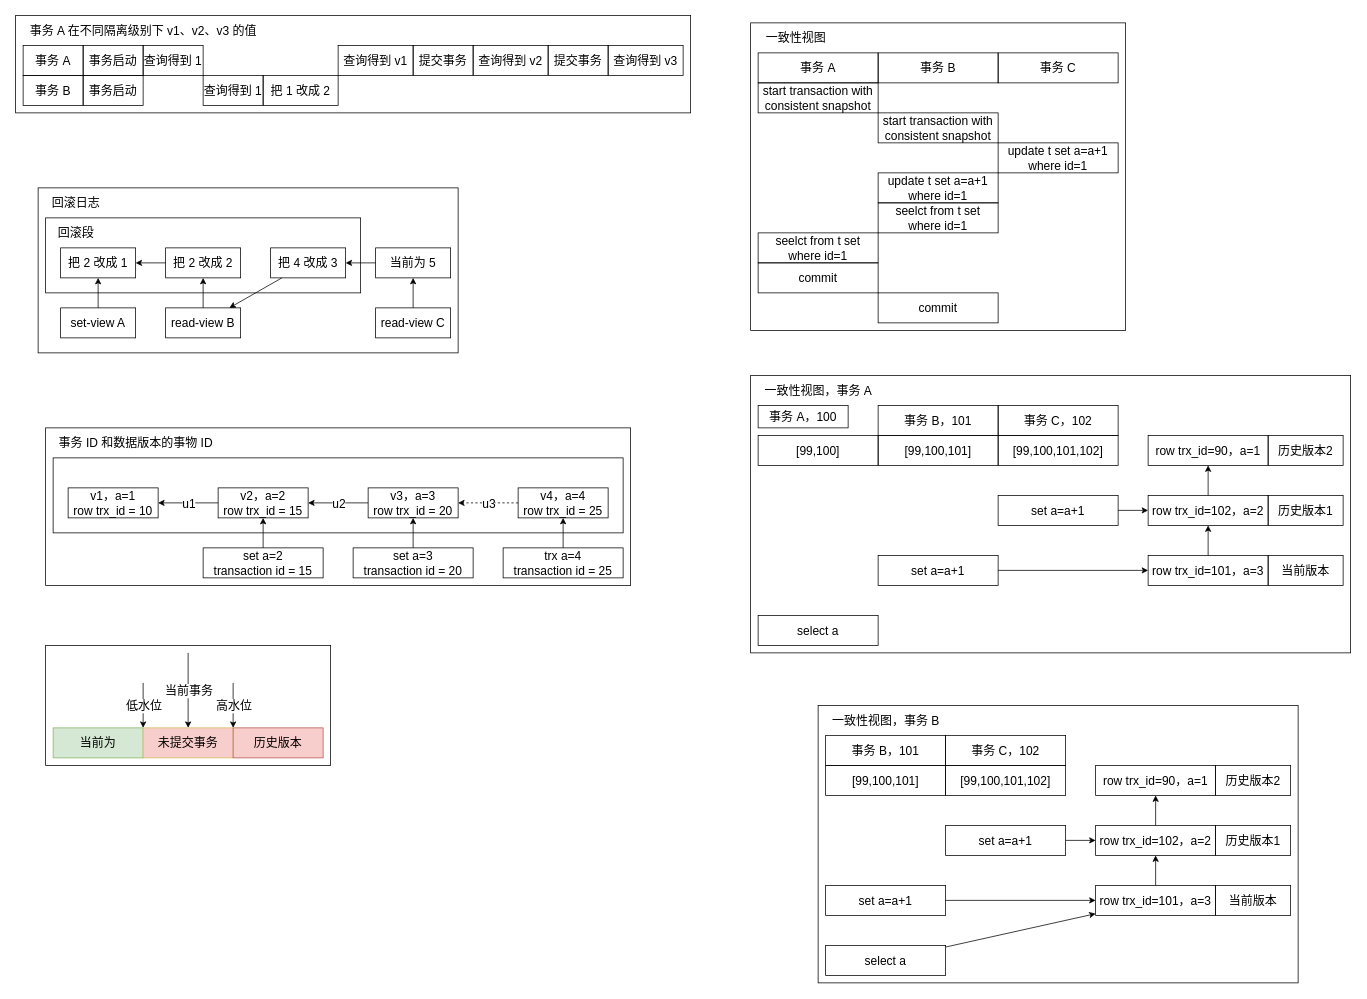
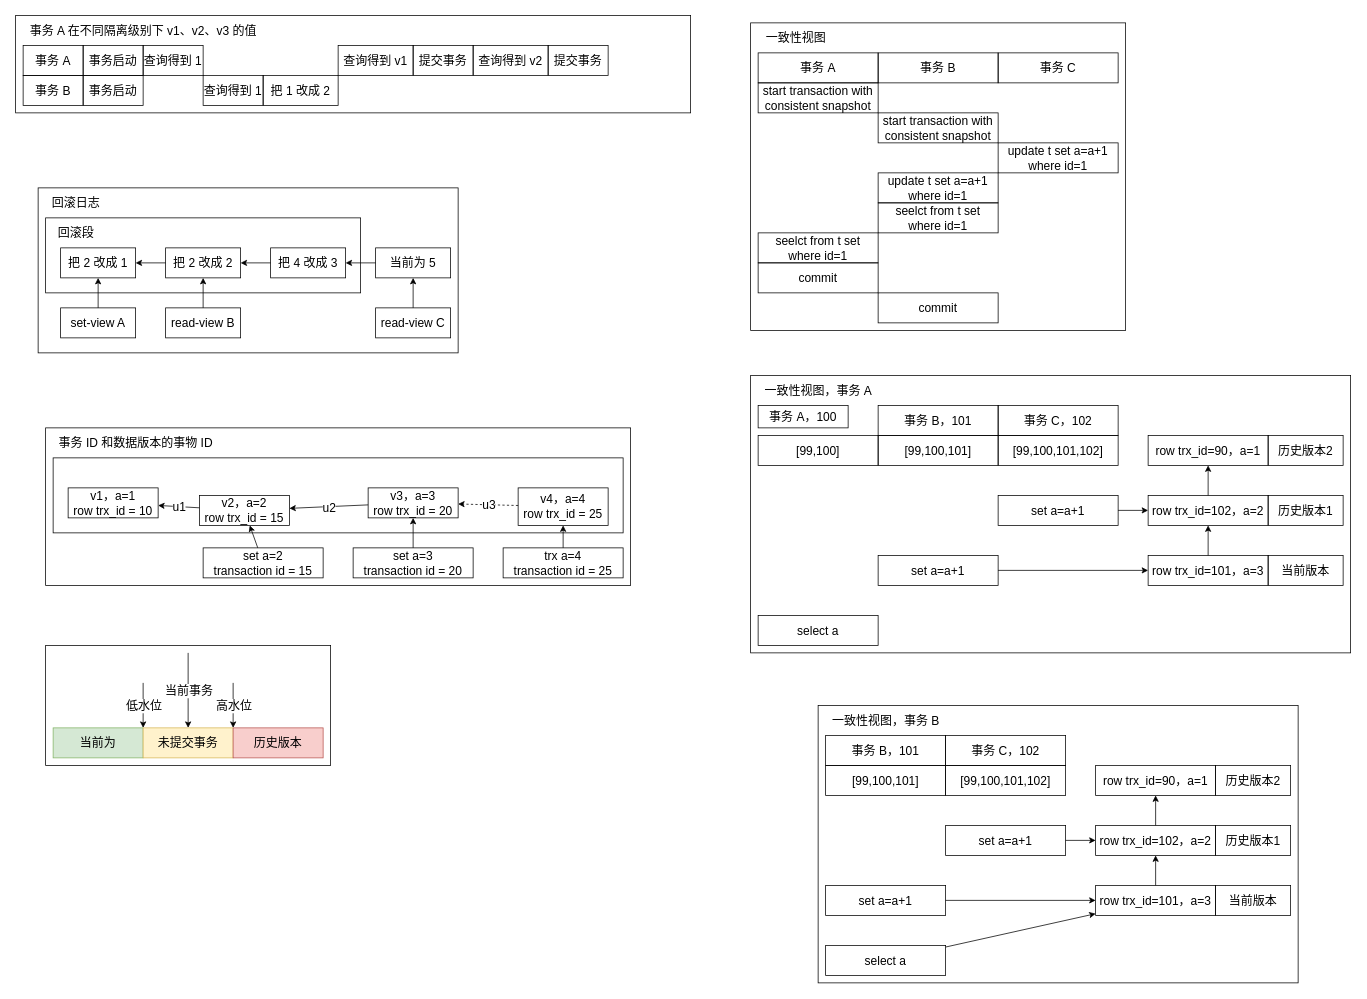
(645, 60) -> none
(257, 292) -> (247, 263)
(263, 503) -> (244, 510)
(563, 503) -> (563, 507)
(188, 743) -> (188, 743)
